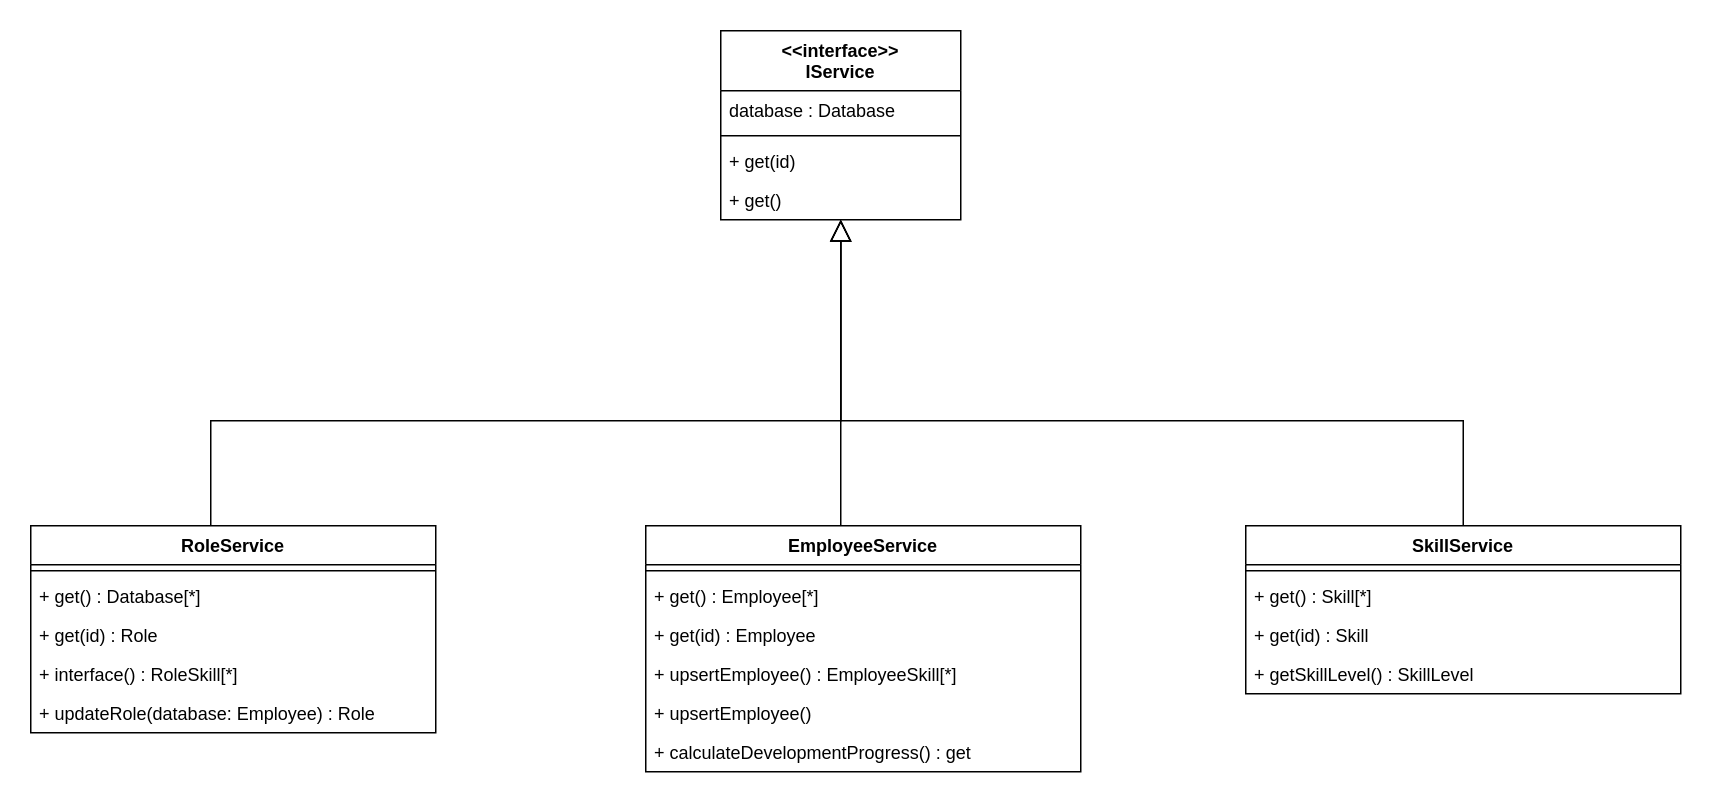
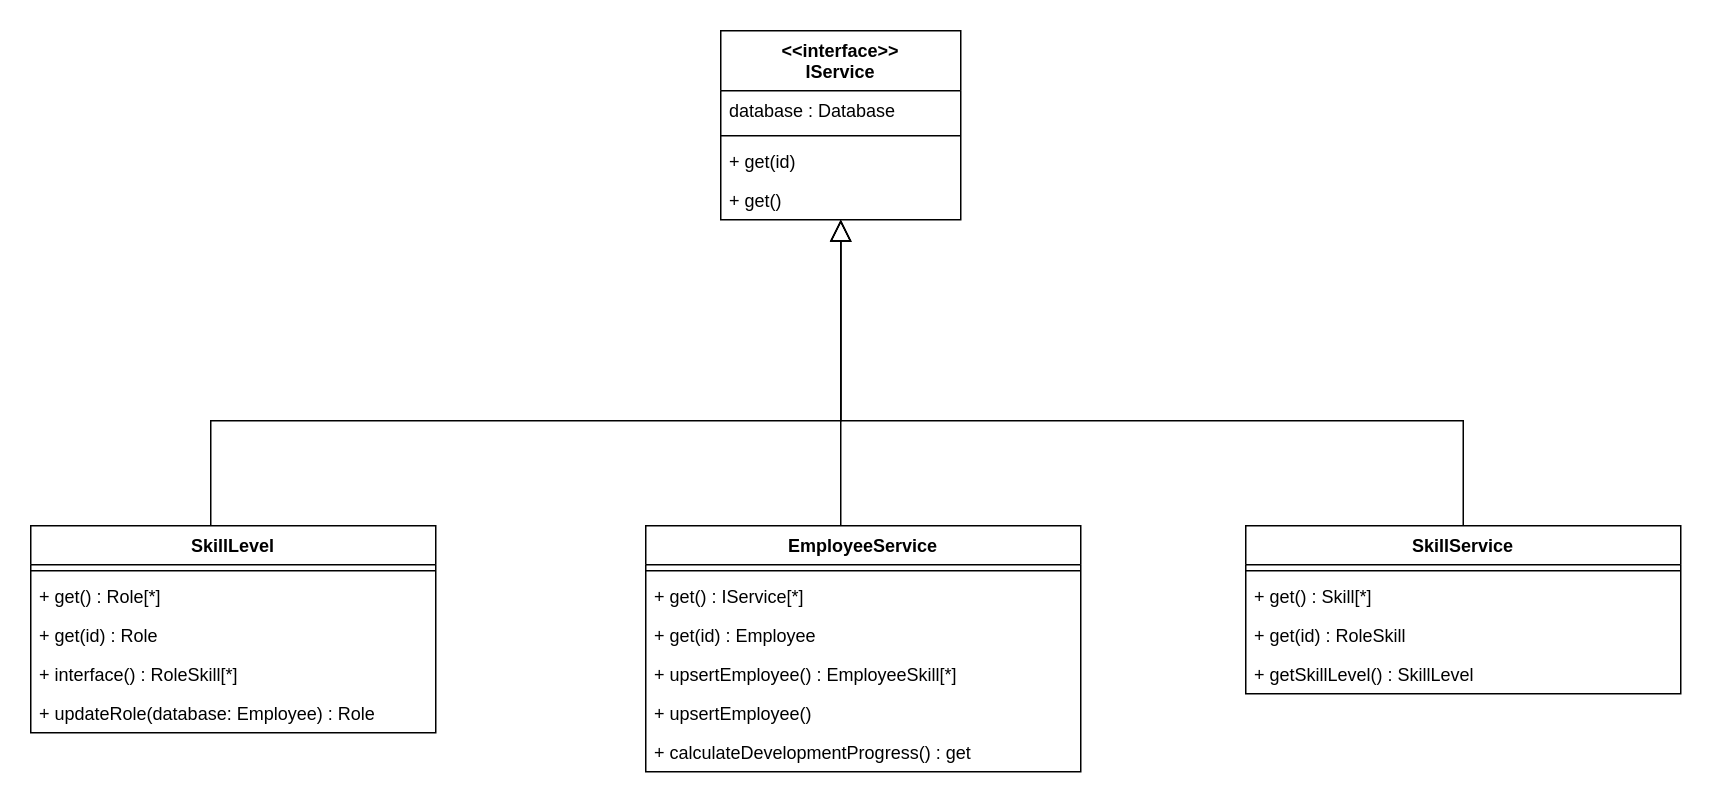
(233, 546) -> (233, 546)
(135, 597) -> (113, 597)
(748, 597) -> (748, 597)
(1321, 636) -> (1339, 636)
